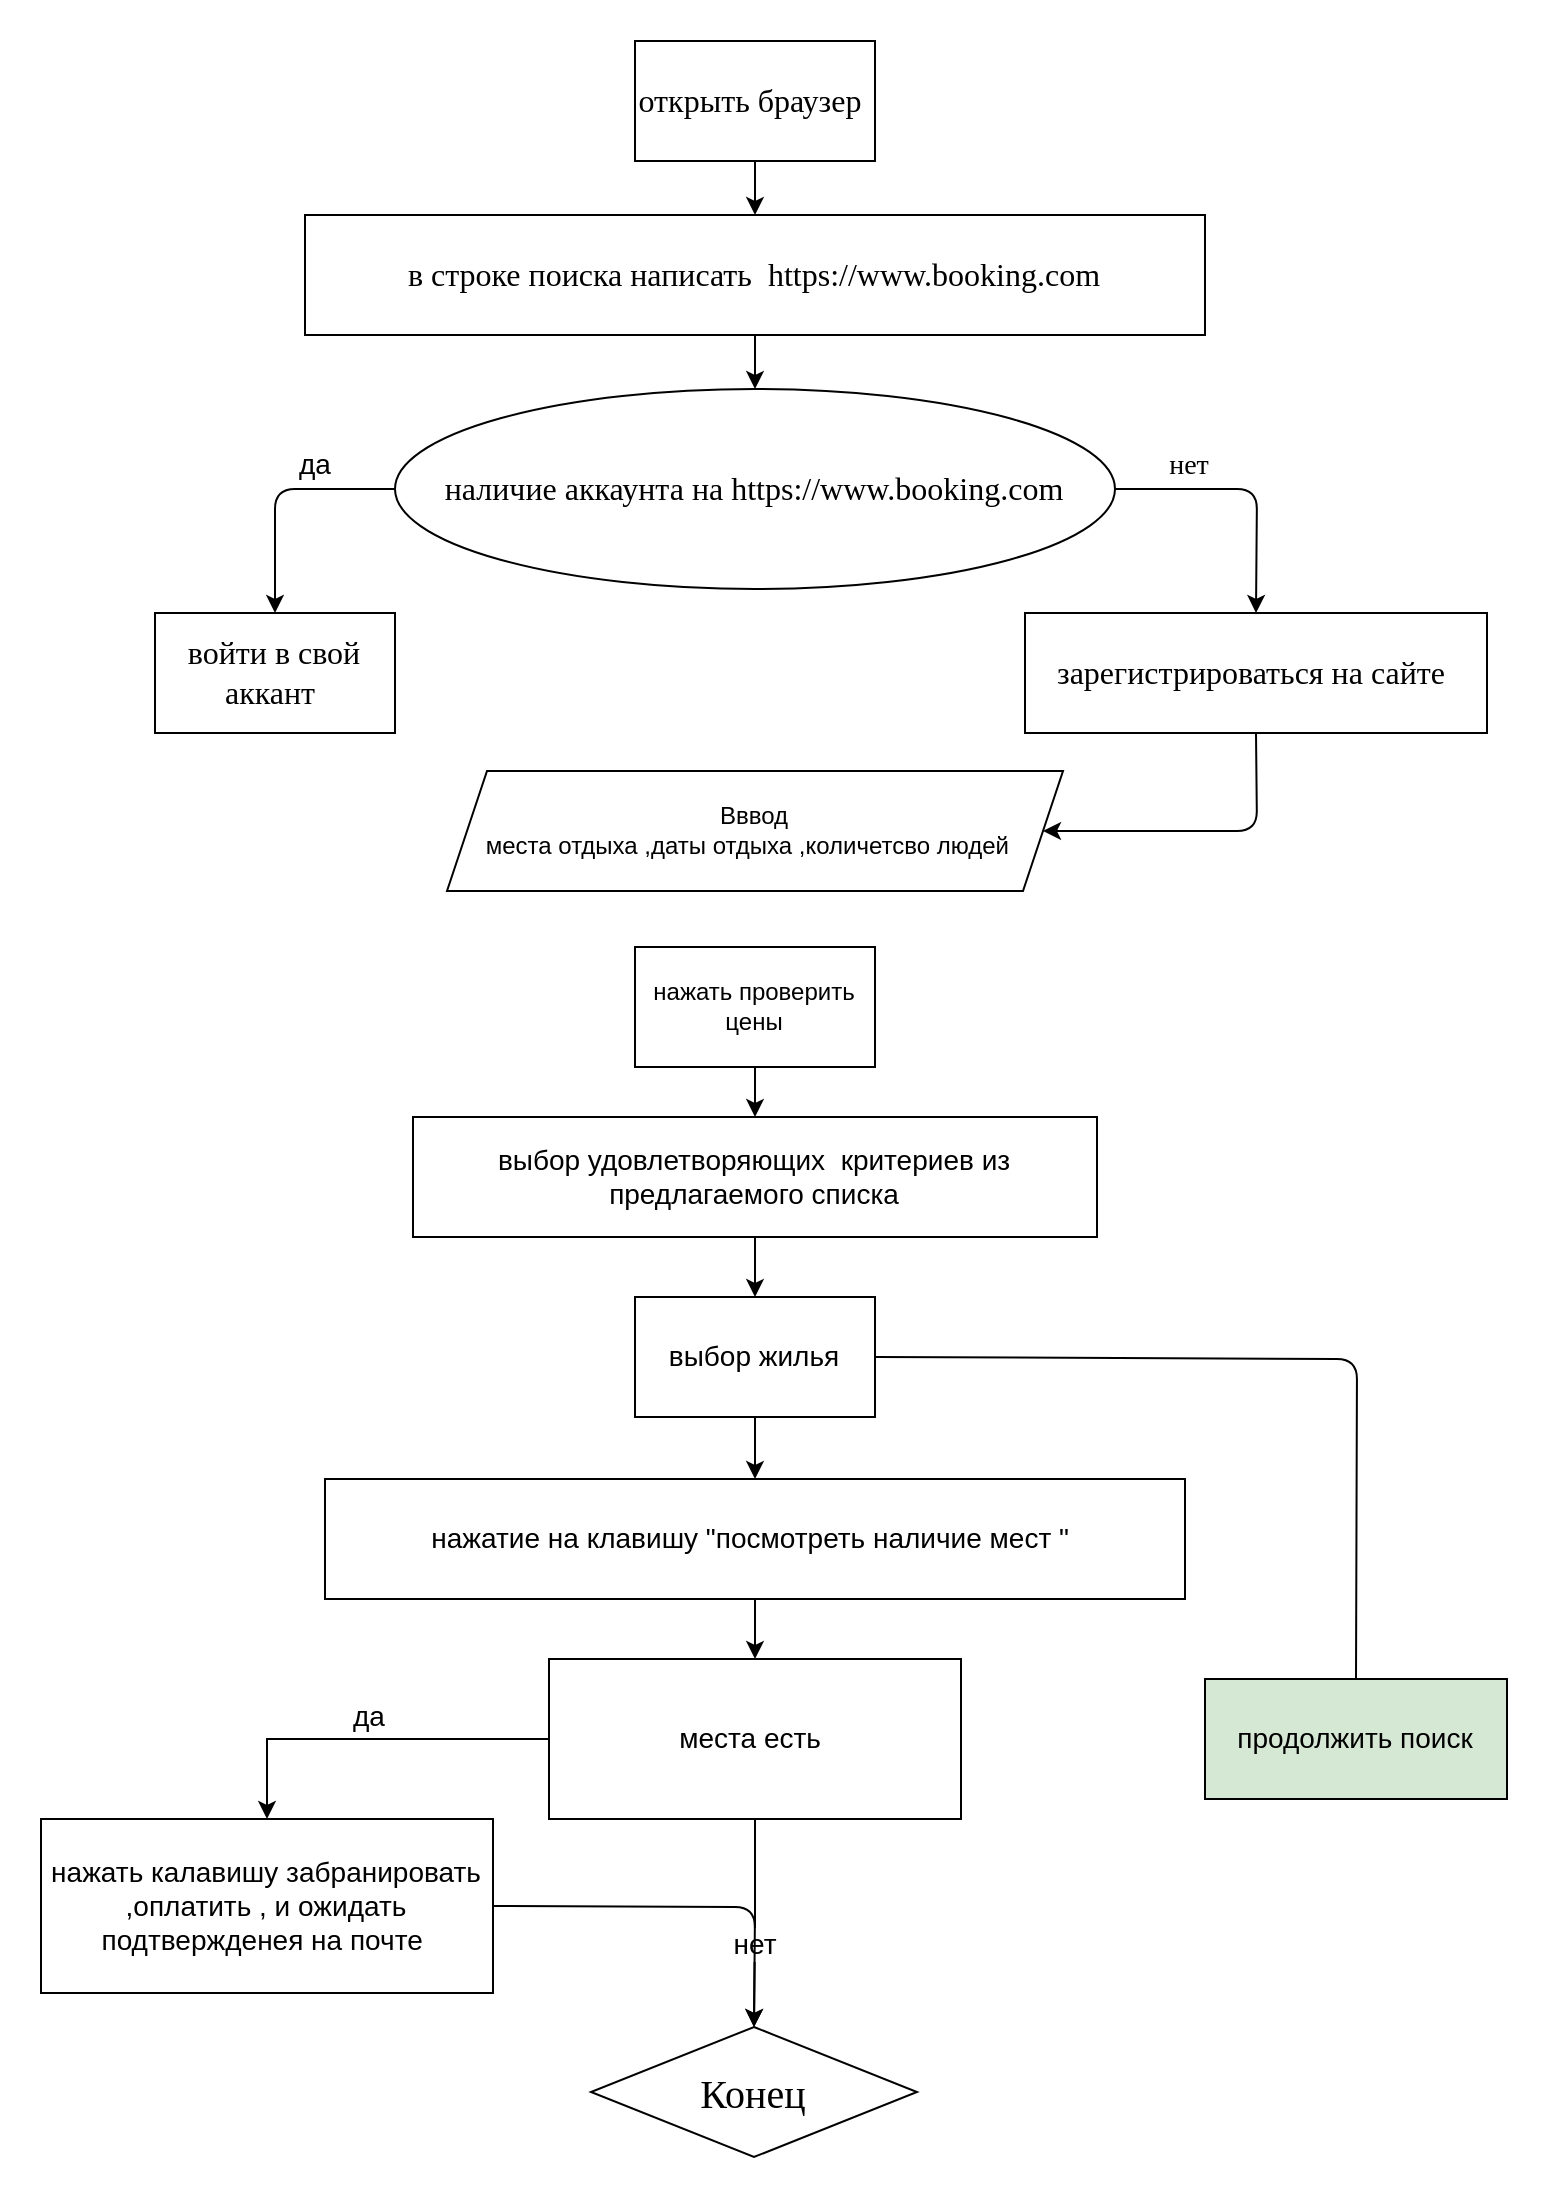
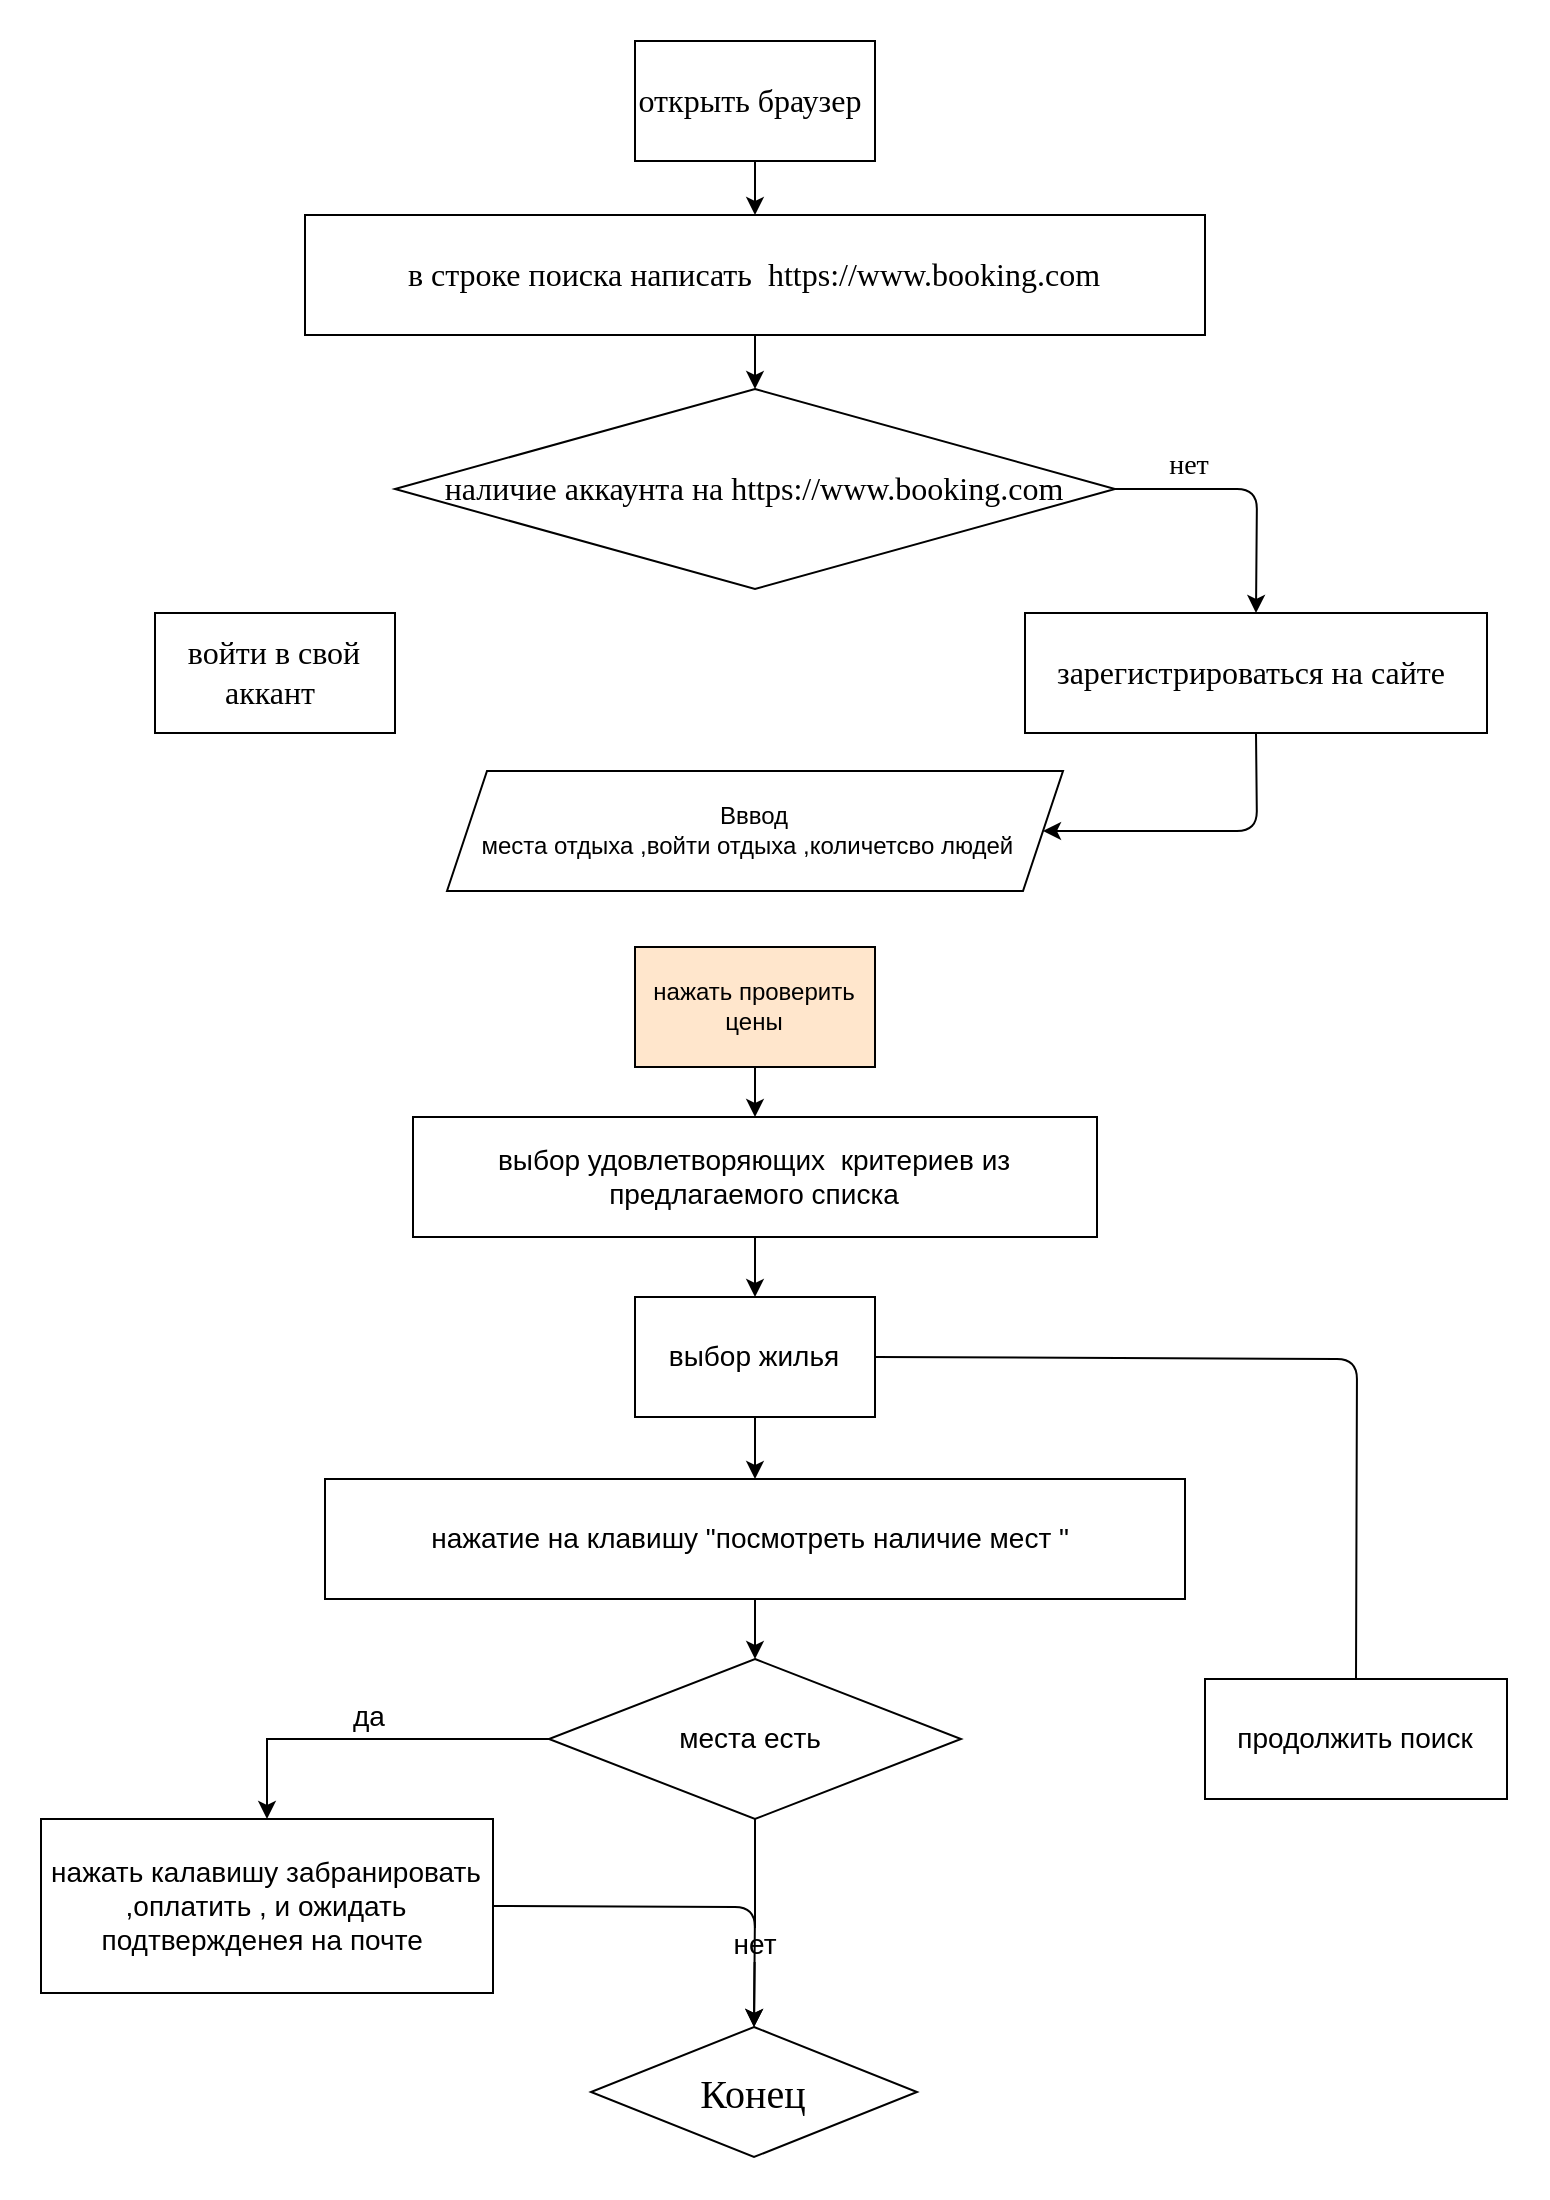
(755, 489) -> (755, 489)
(286, 490) -> none
(755, 831) -> (755, 831)
(755, 1007) -> (755, 1007)
(755, 1739) -> (755, 1739)
(1356, 1739) -> (1356, 1739)
